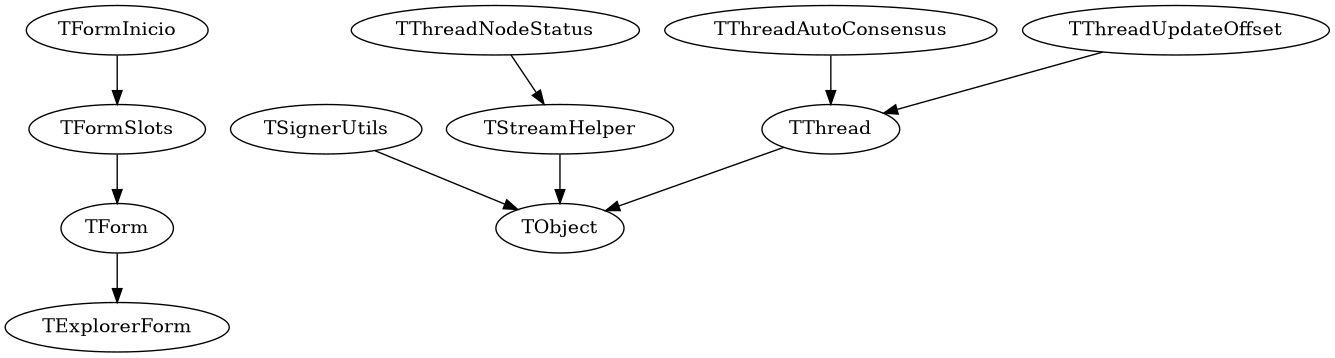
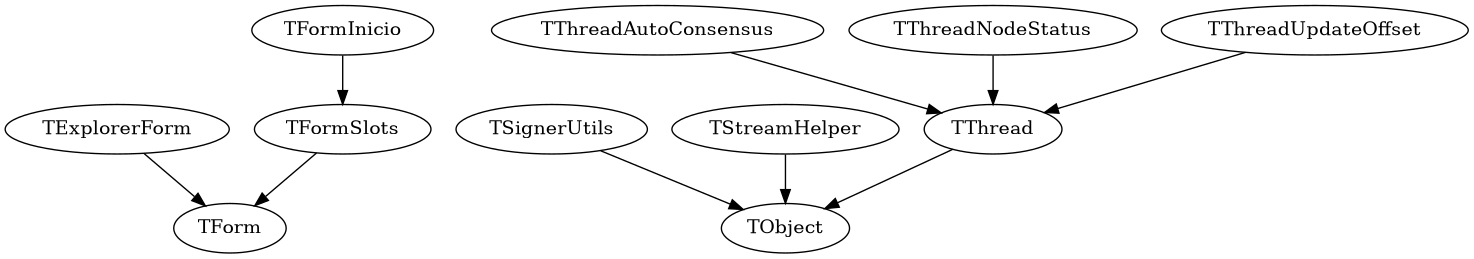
(524, 74) -> (993, 73)
(117, 271) -> (169, 175)
